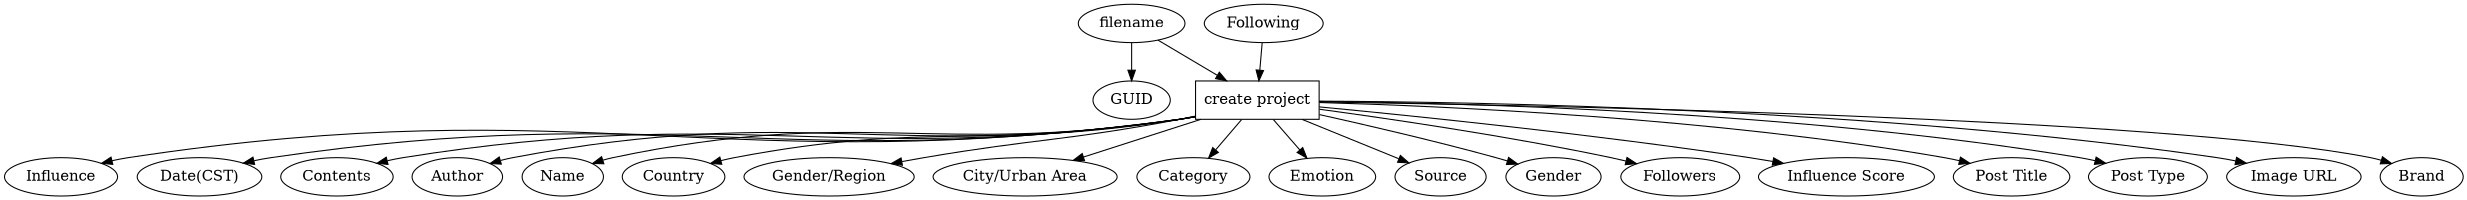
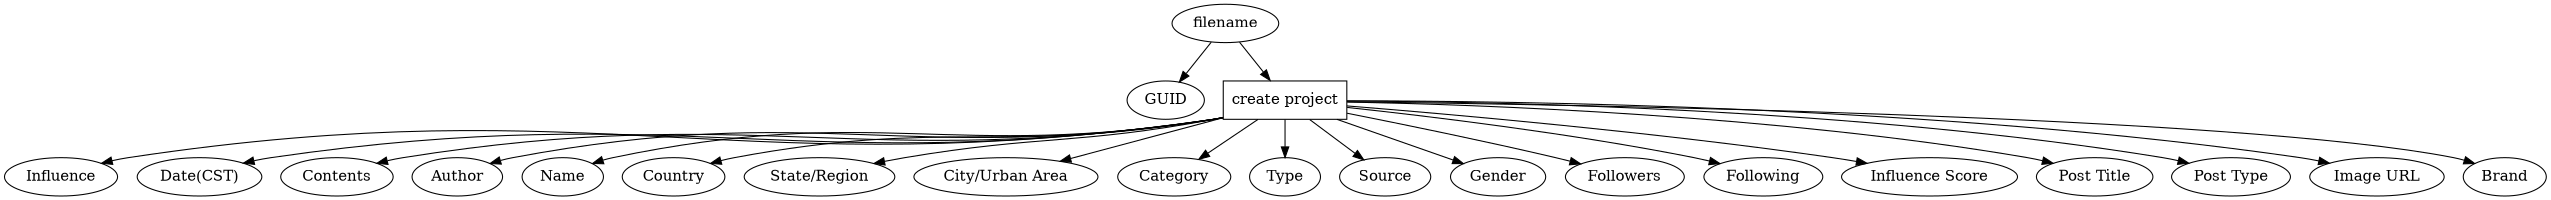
(1261, 57) -> (1529, 130)
(829, 177) -> (820, 177)
(1322, 177) -> (1285, 177)
